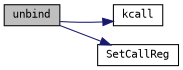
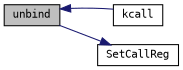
(81, 22) -> (92, 8)
